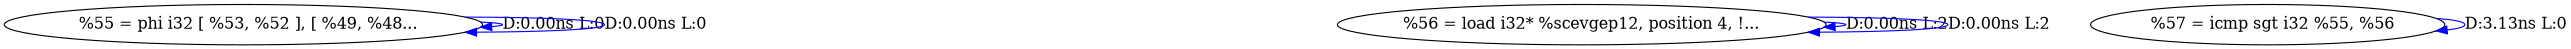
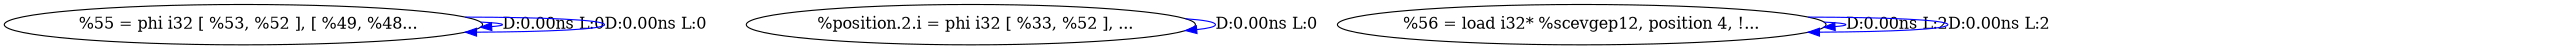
none -> (971, 25)
(2268, 25) -> none
